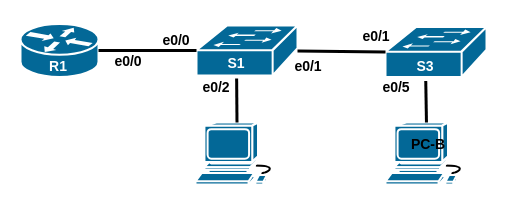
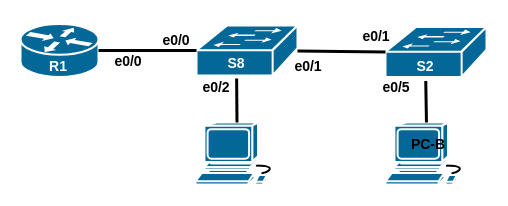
(237, 64) -> (237, 64)
(426, 67) -> (426, 67)
